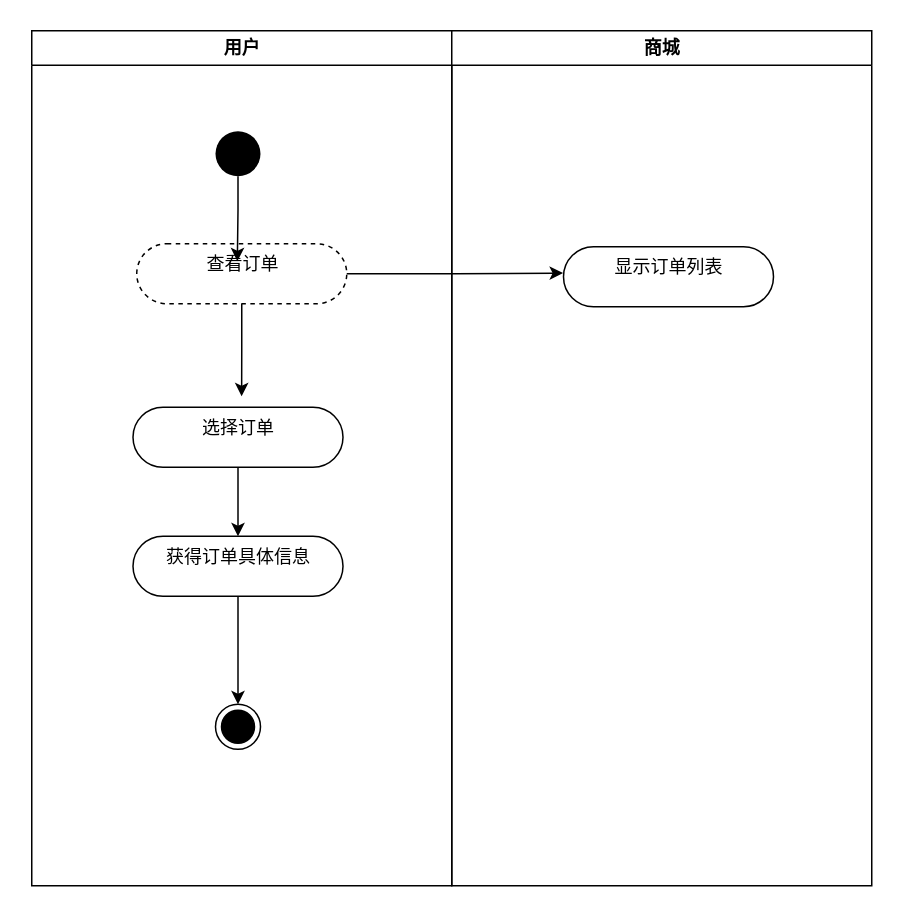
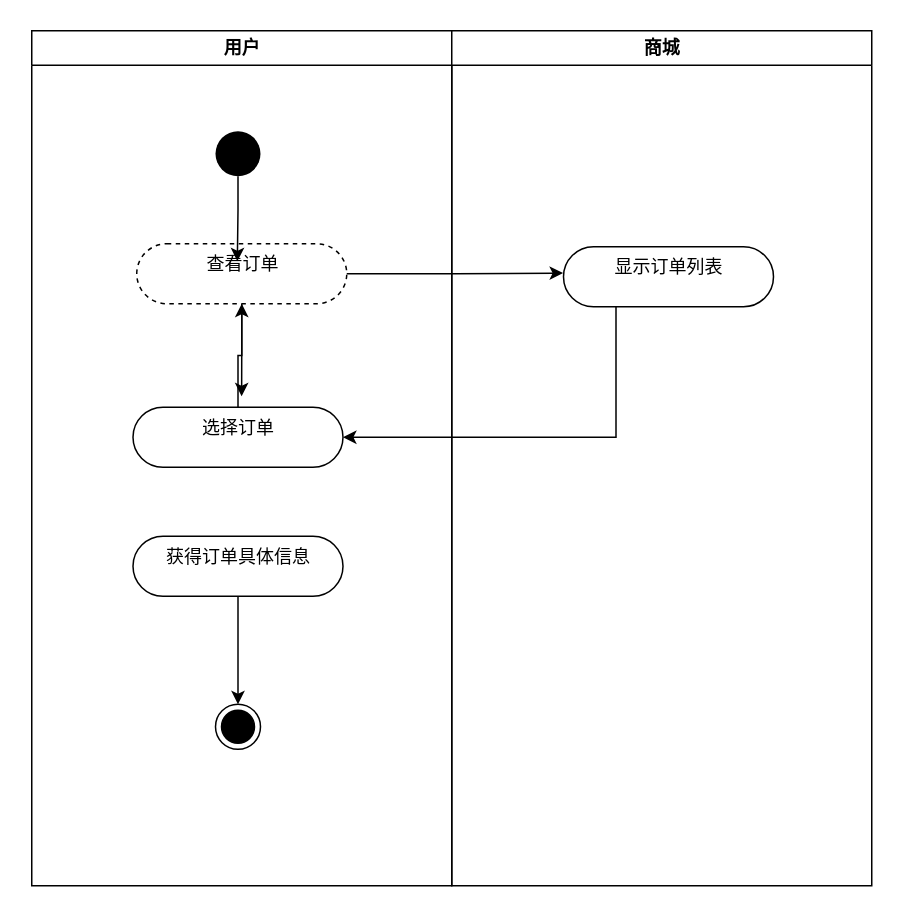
none -> (550, 437)
(238, 496) -> (238, 381)
